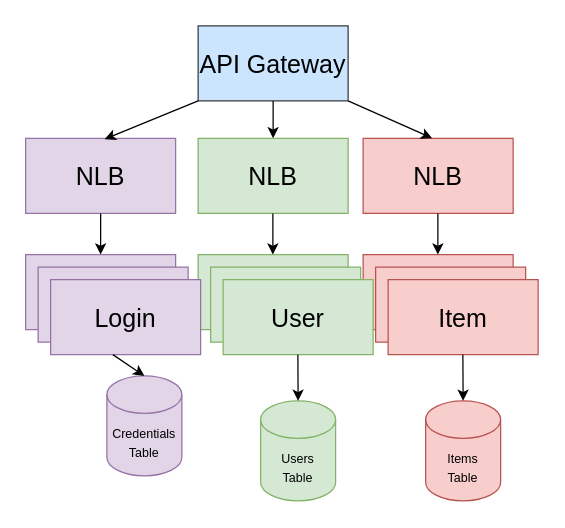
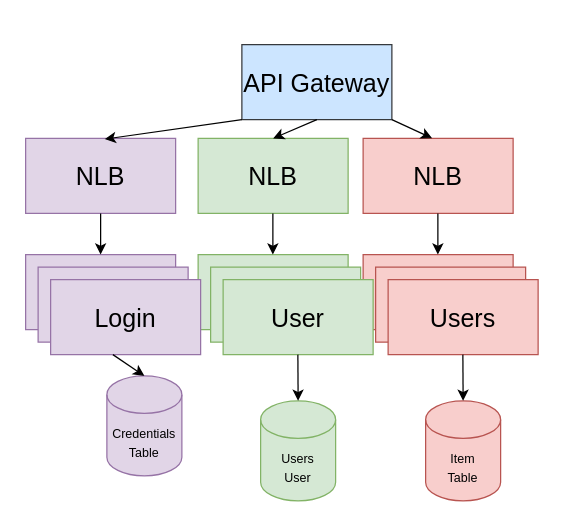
(273, 63) -> (317, 82)
(463, 317) -> (463, 317)
(298, 467) -> (298, 467)
(463, 467) -> (463, 467)
